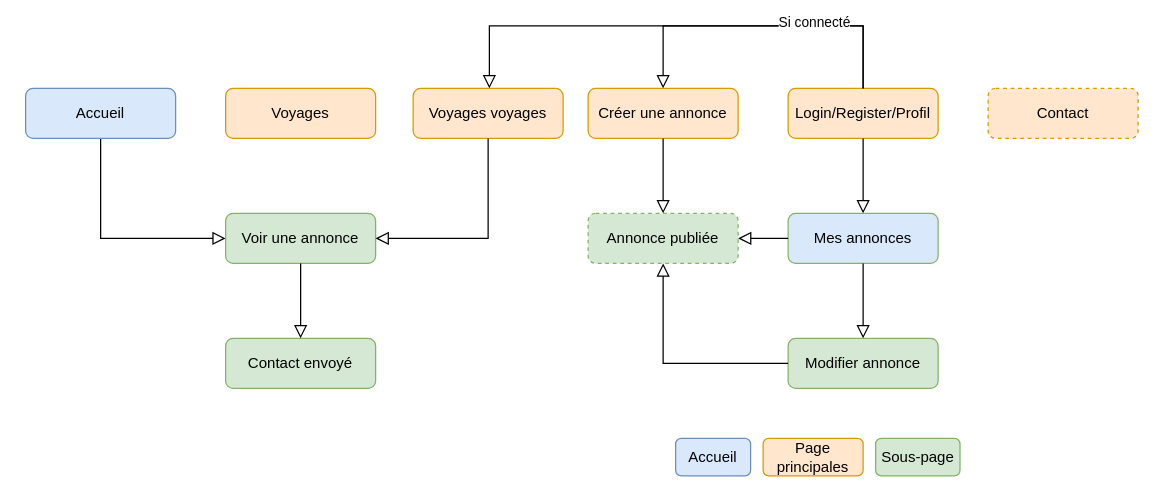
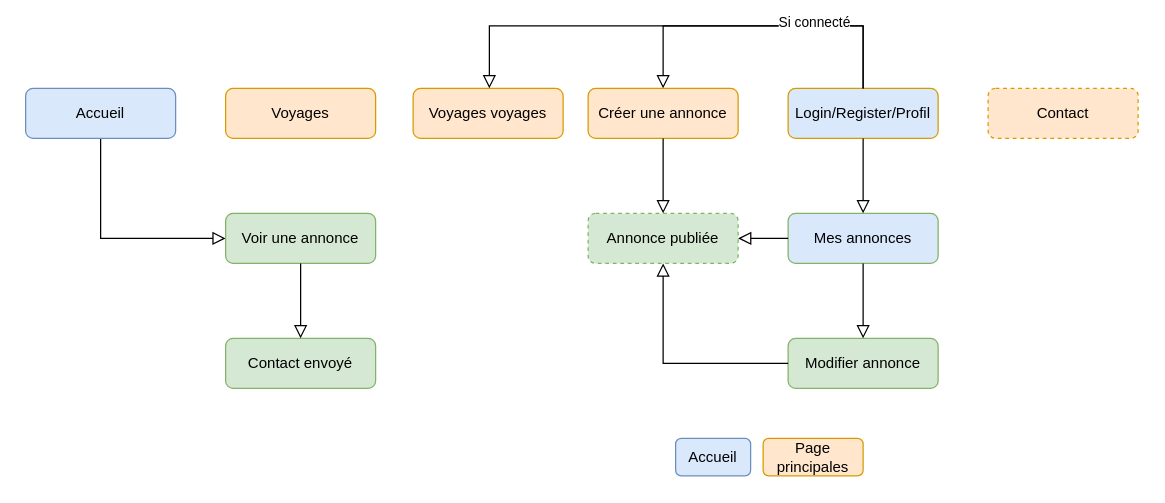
(863, 113) -> (863, 113)
(488, 237) -> none
(918, 457) -> none
